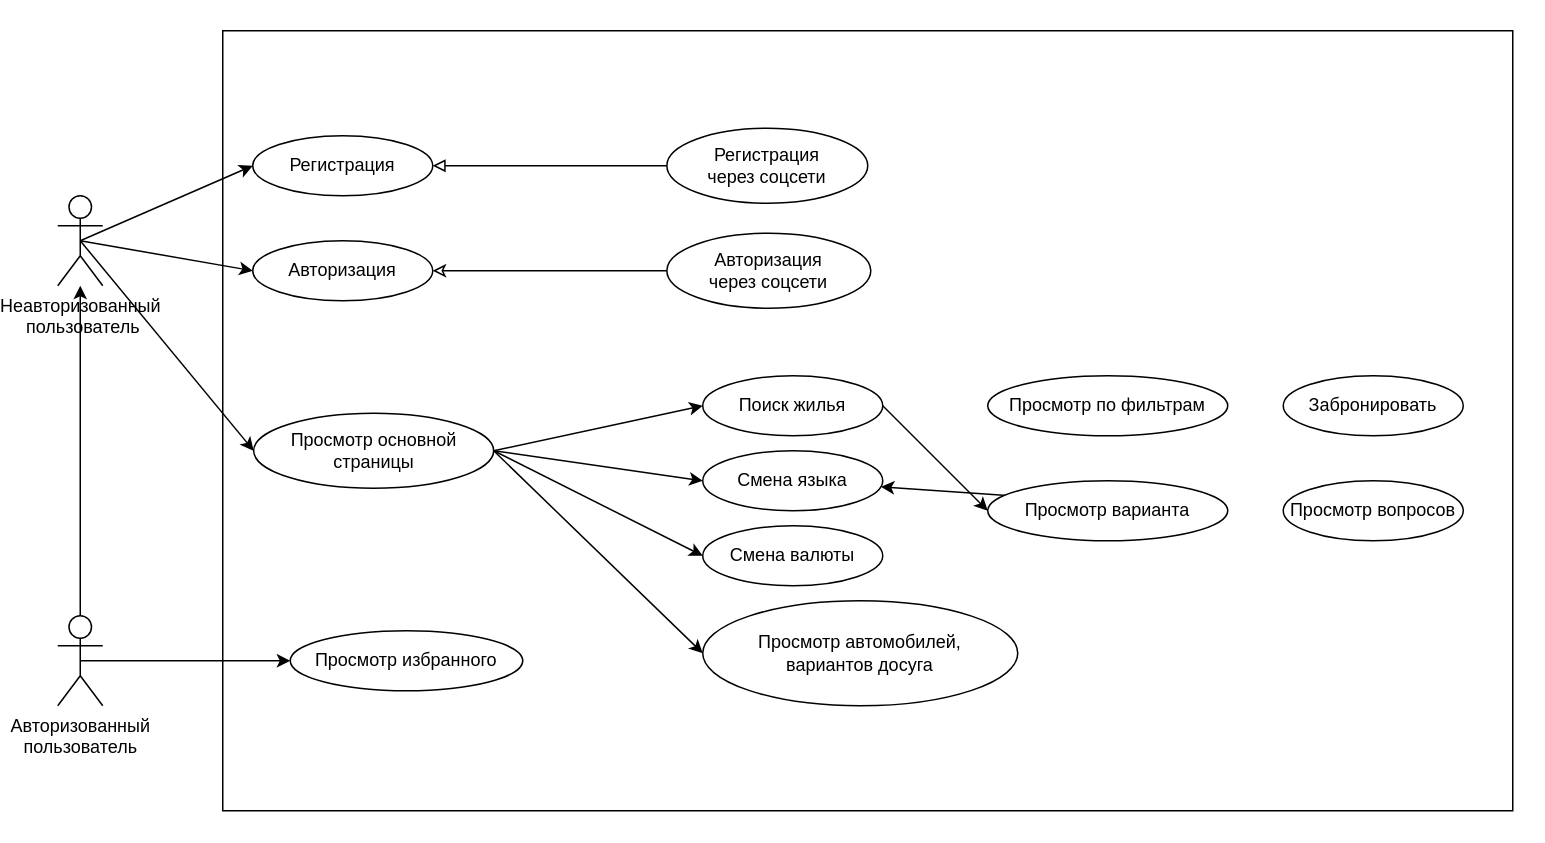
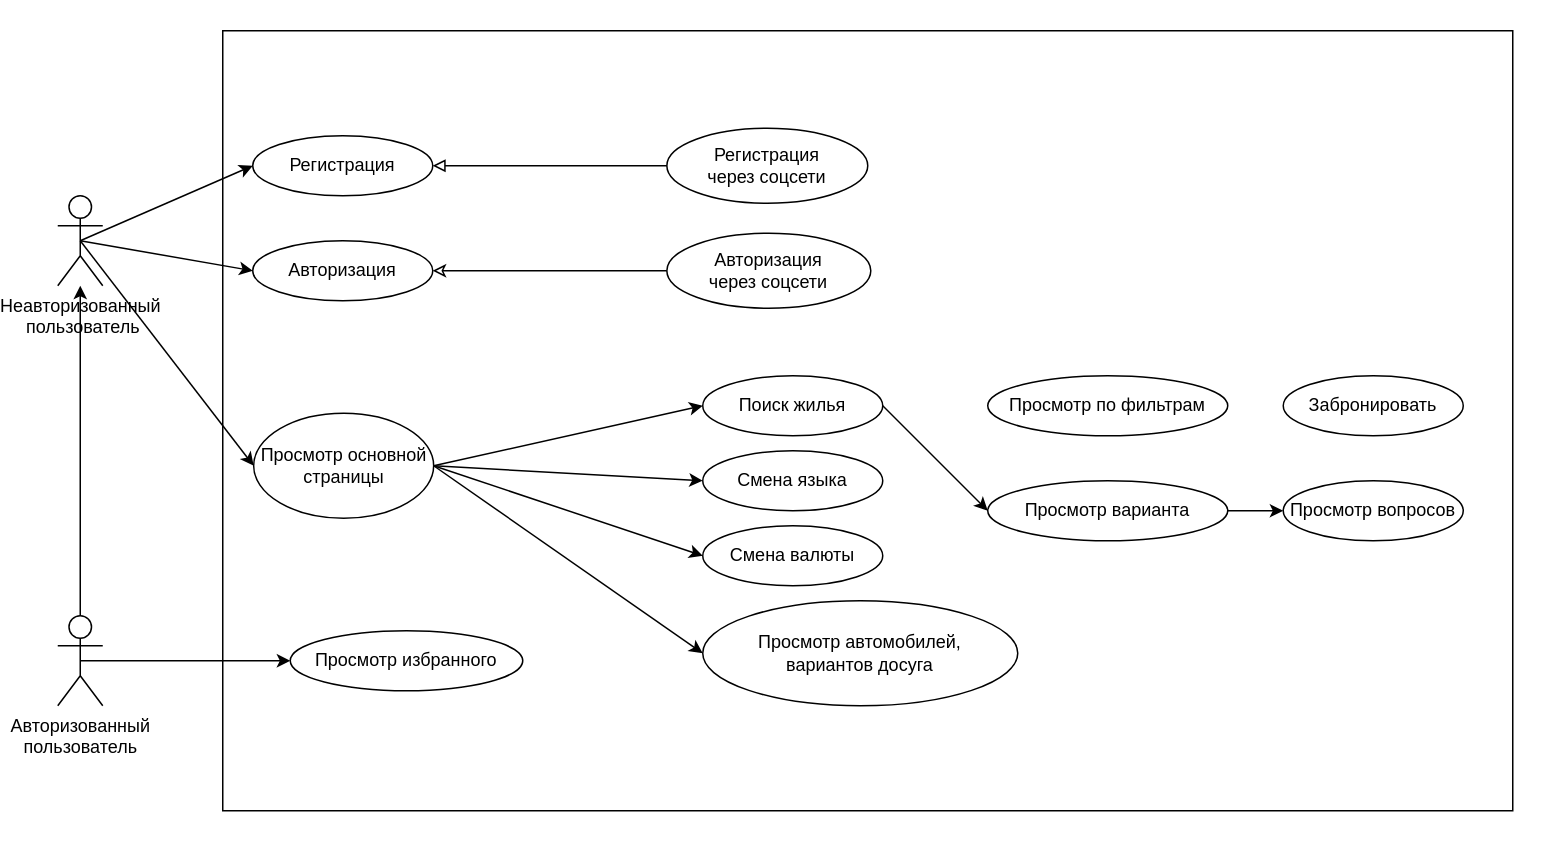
(374, 451) -> (344, 466)
(947, 491) -> (1250, 511)
